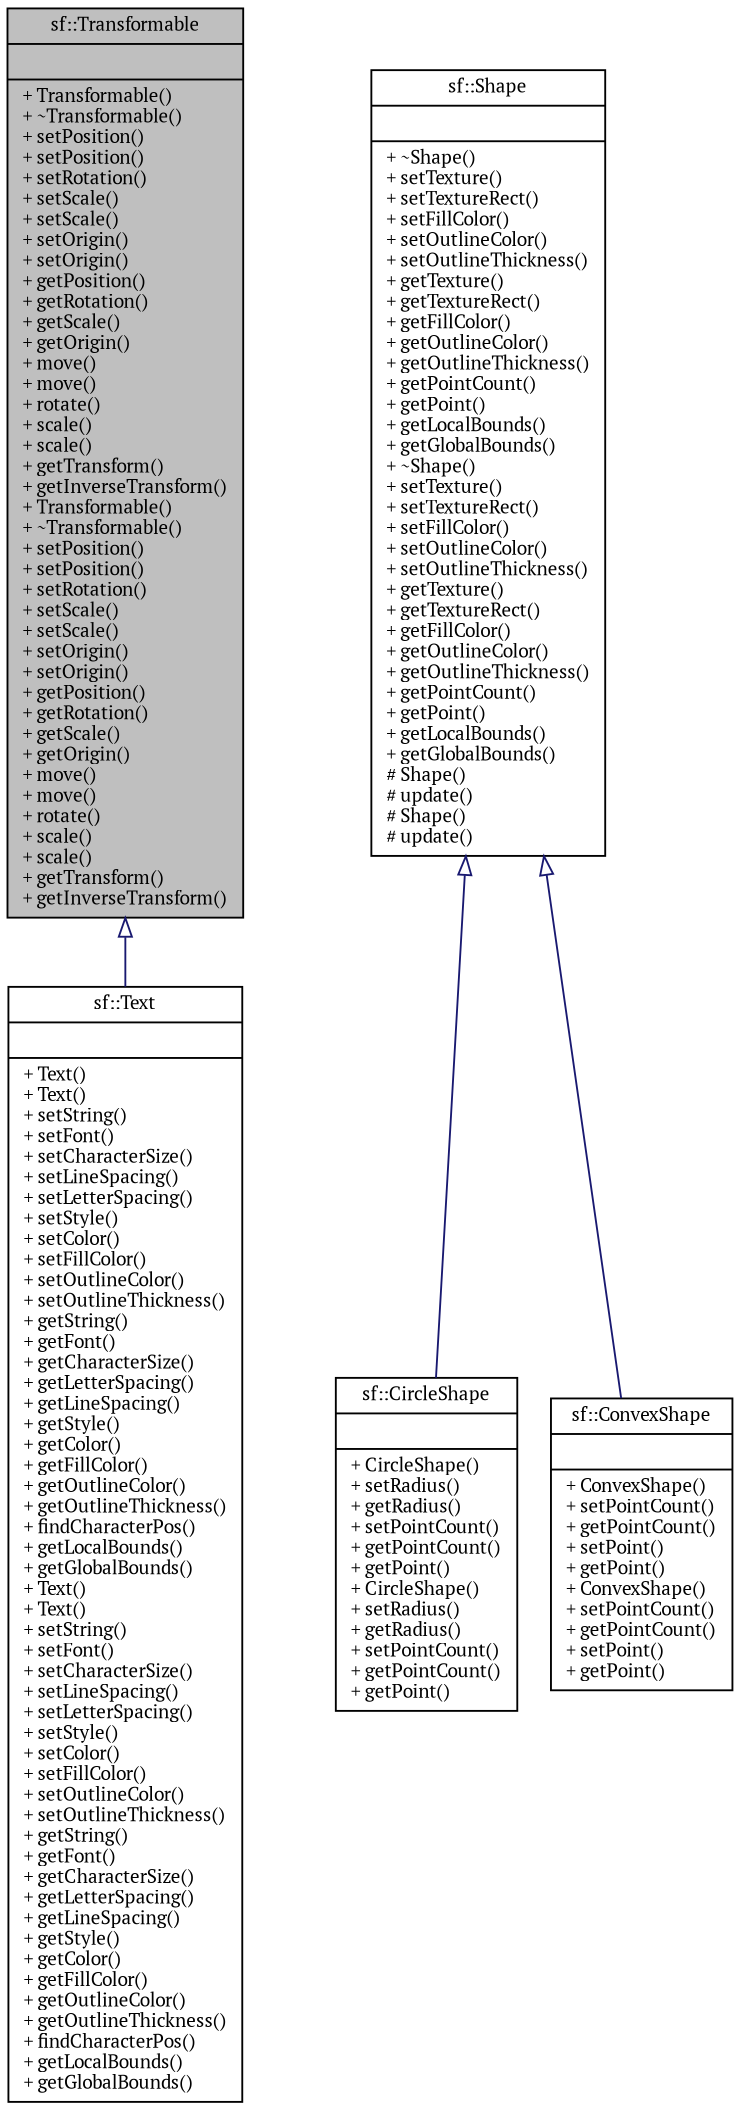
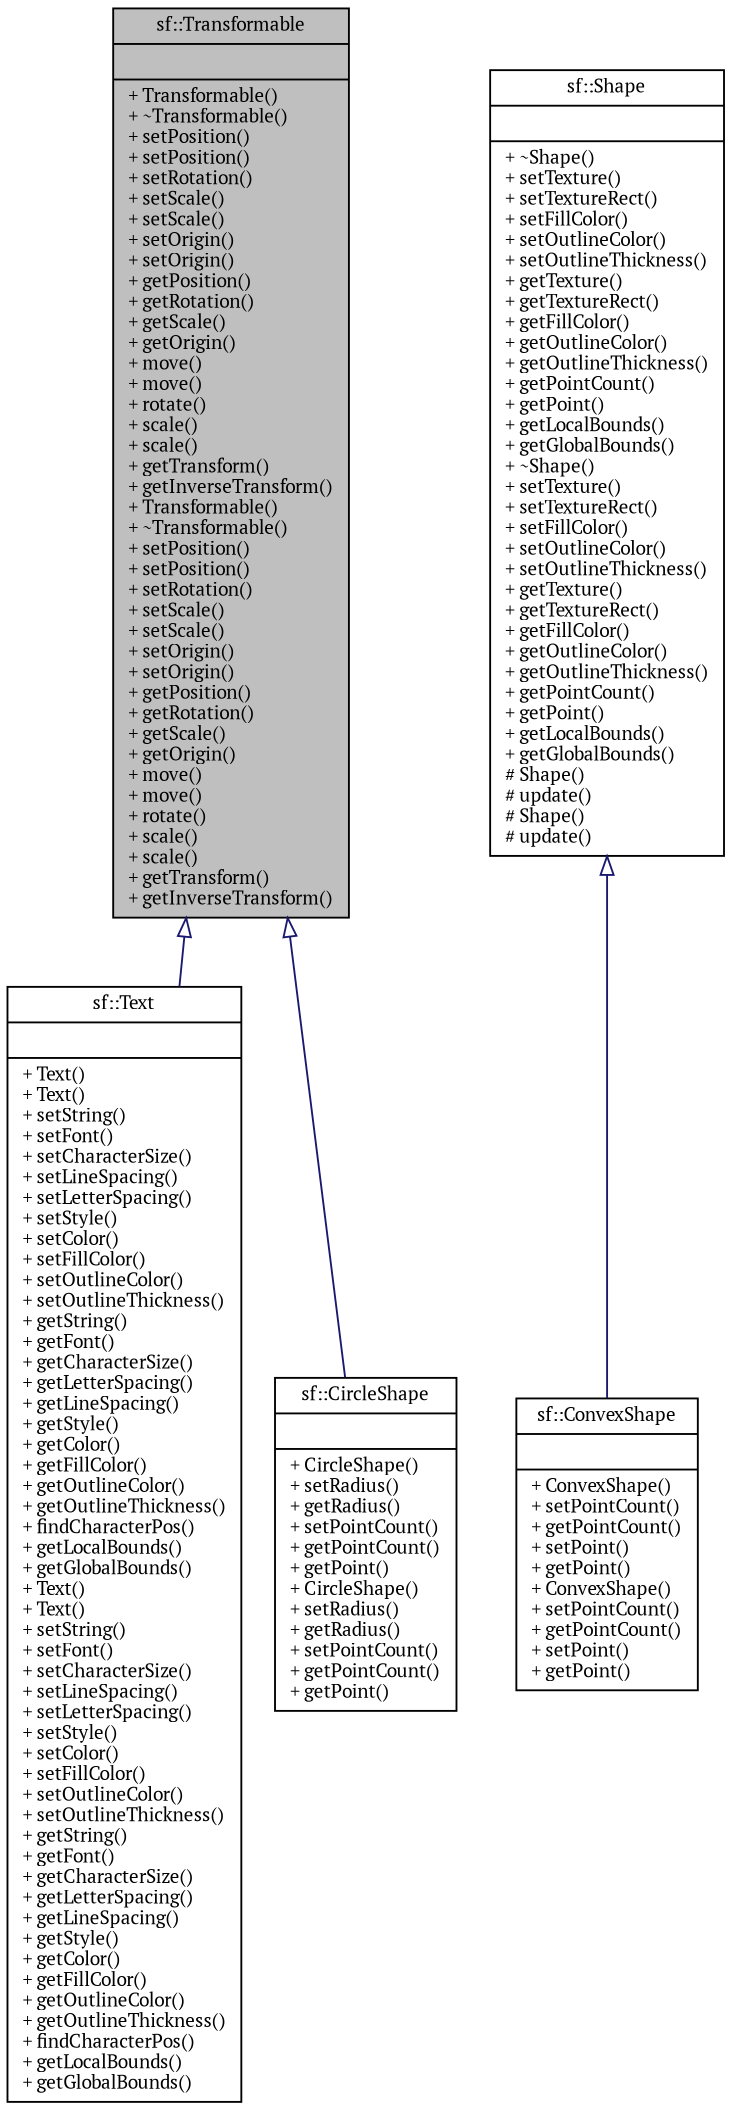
(450, 1127) -> (318, 1157)
